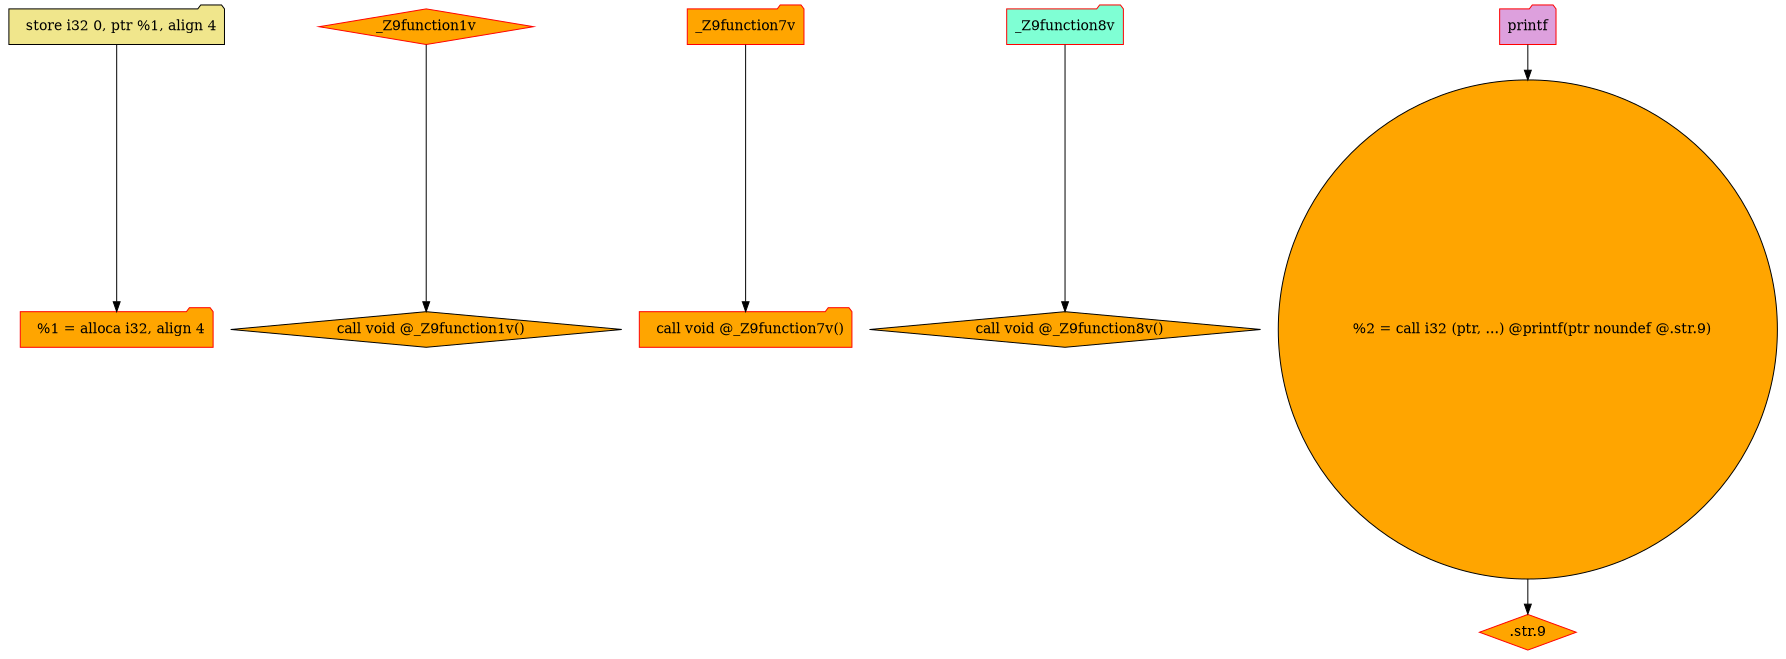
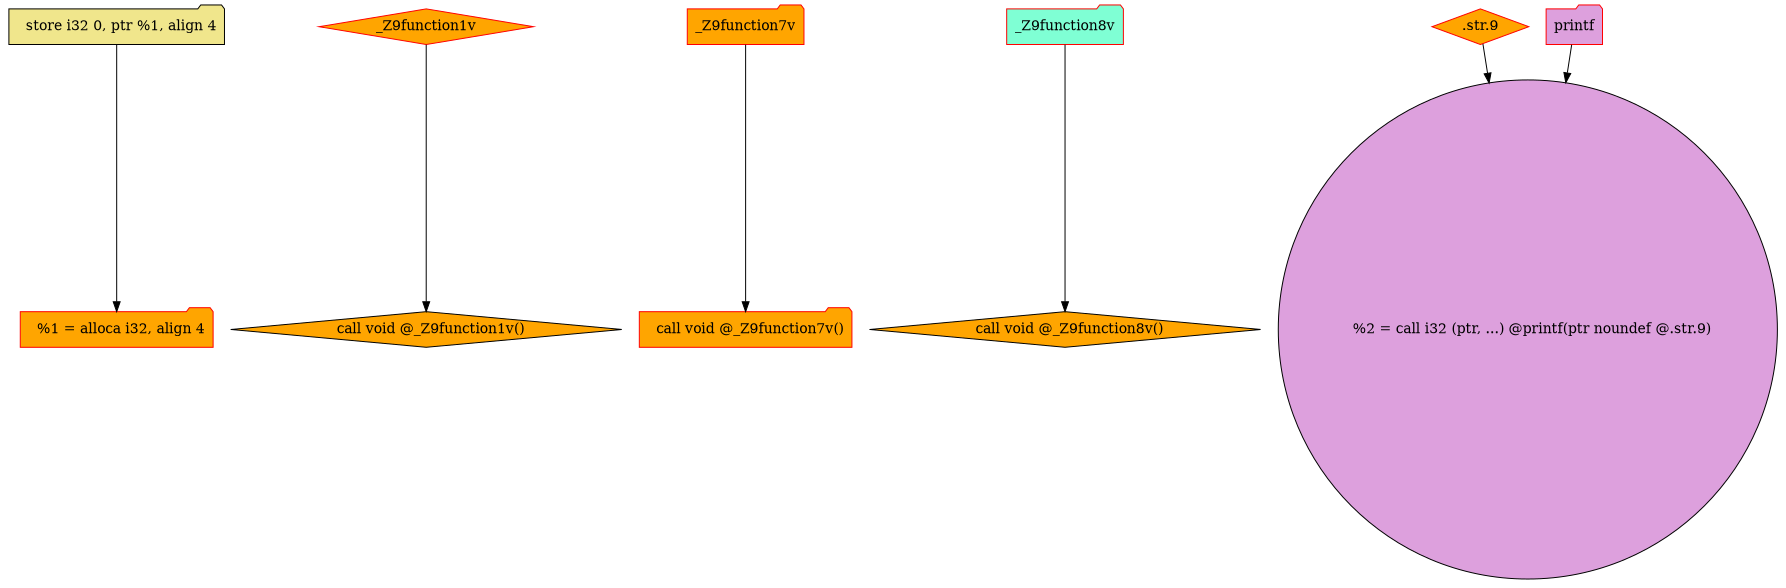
(1528, 329) -> (1528, 329)
(1528, 591) -> (1485, 59)
